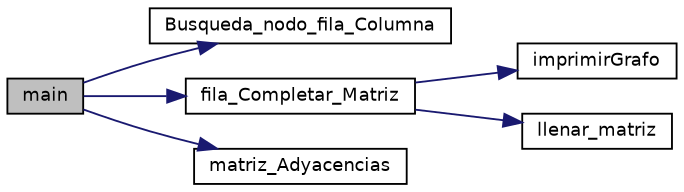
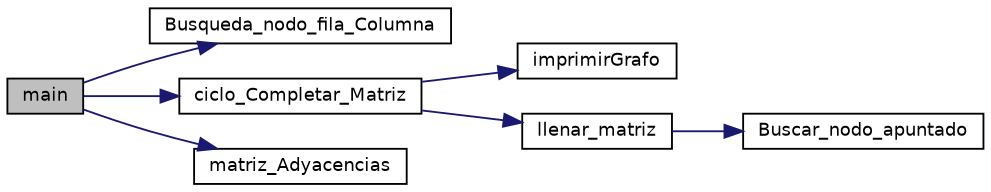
(300, 96) -> (300, 96)
none -> (863, 131)
